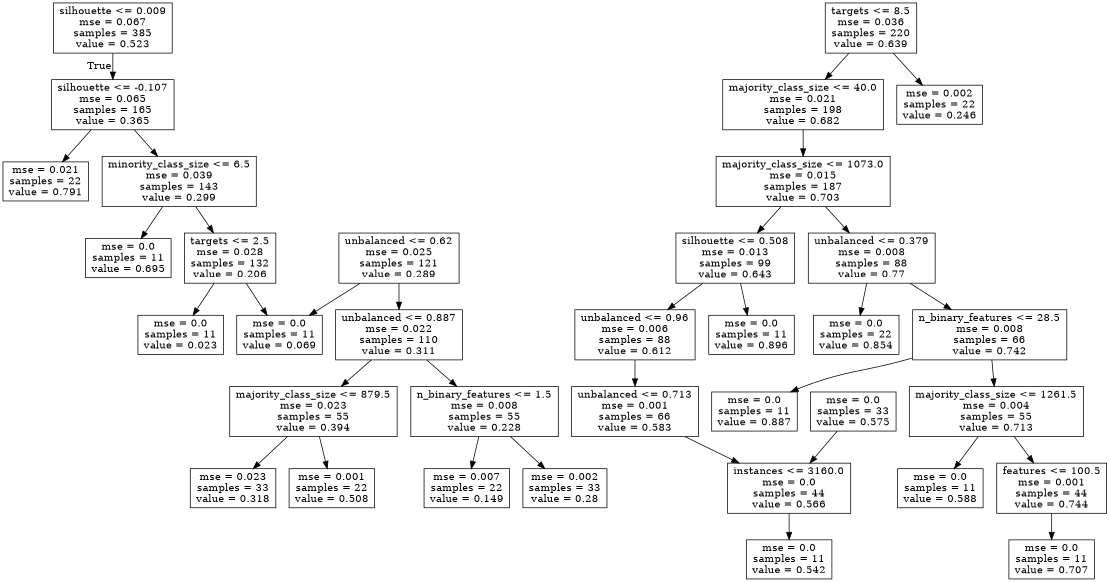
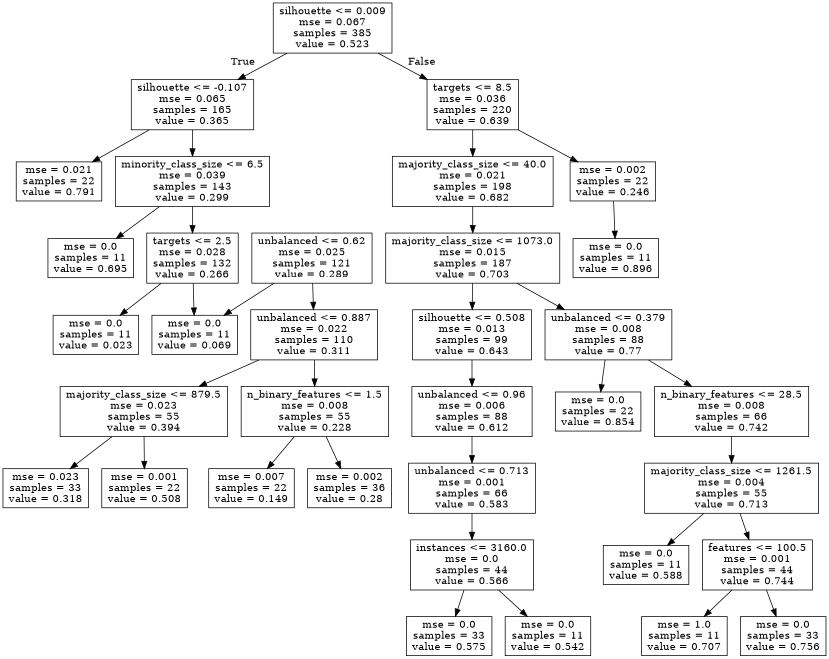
none -> (399, 65)
(230, 258) -> (192, 258)
(743, 296) -> (614, 216)
(754, 412) -> none
(826, 444) -> (461, 600)
(565, 488) -> (350, 488)
(1052, 559) -> (684, 636)
none -> (783, 636)
